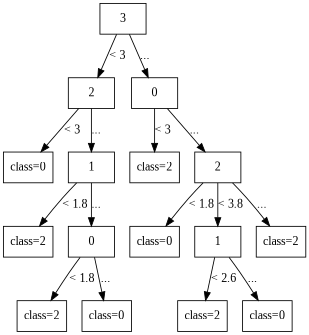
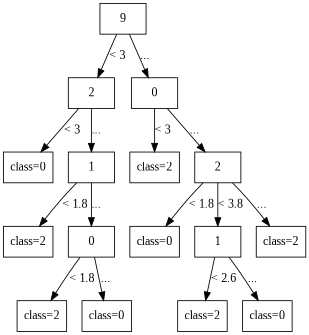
(123, 19) -> (123, 19)
